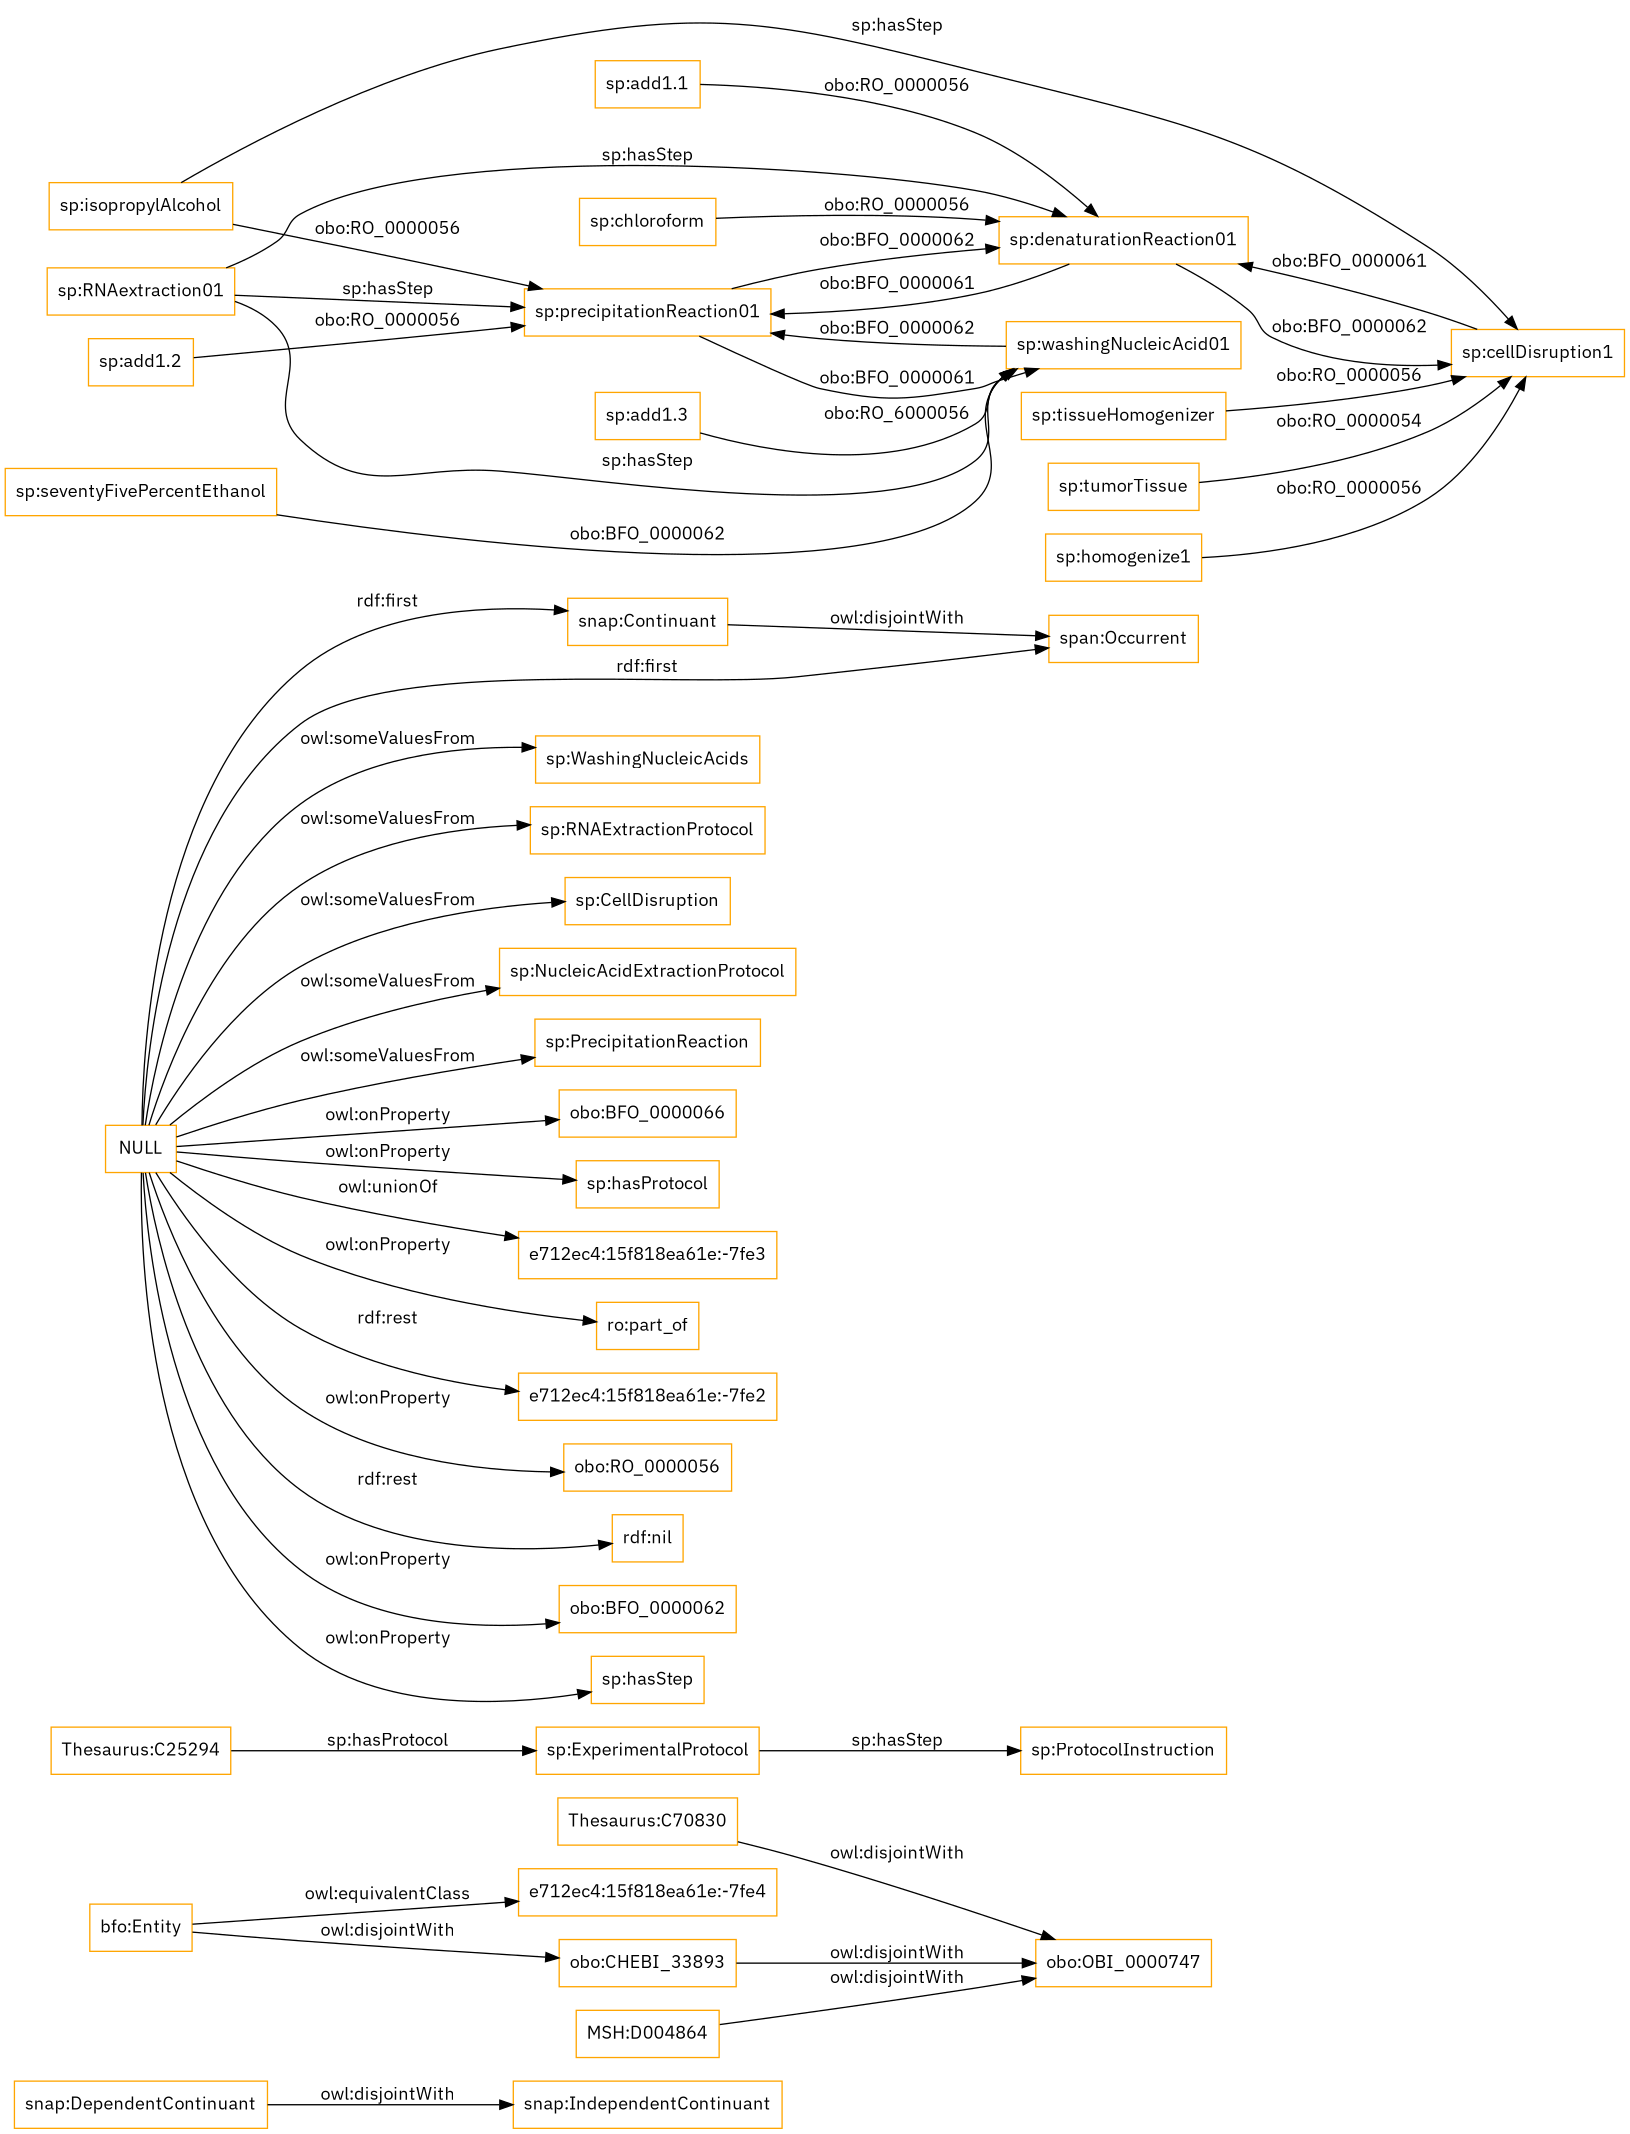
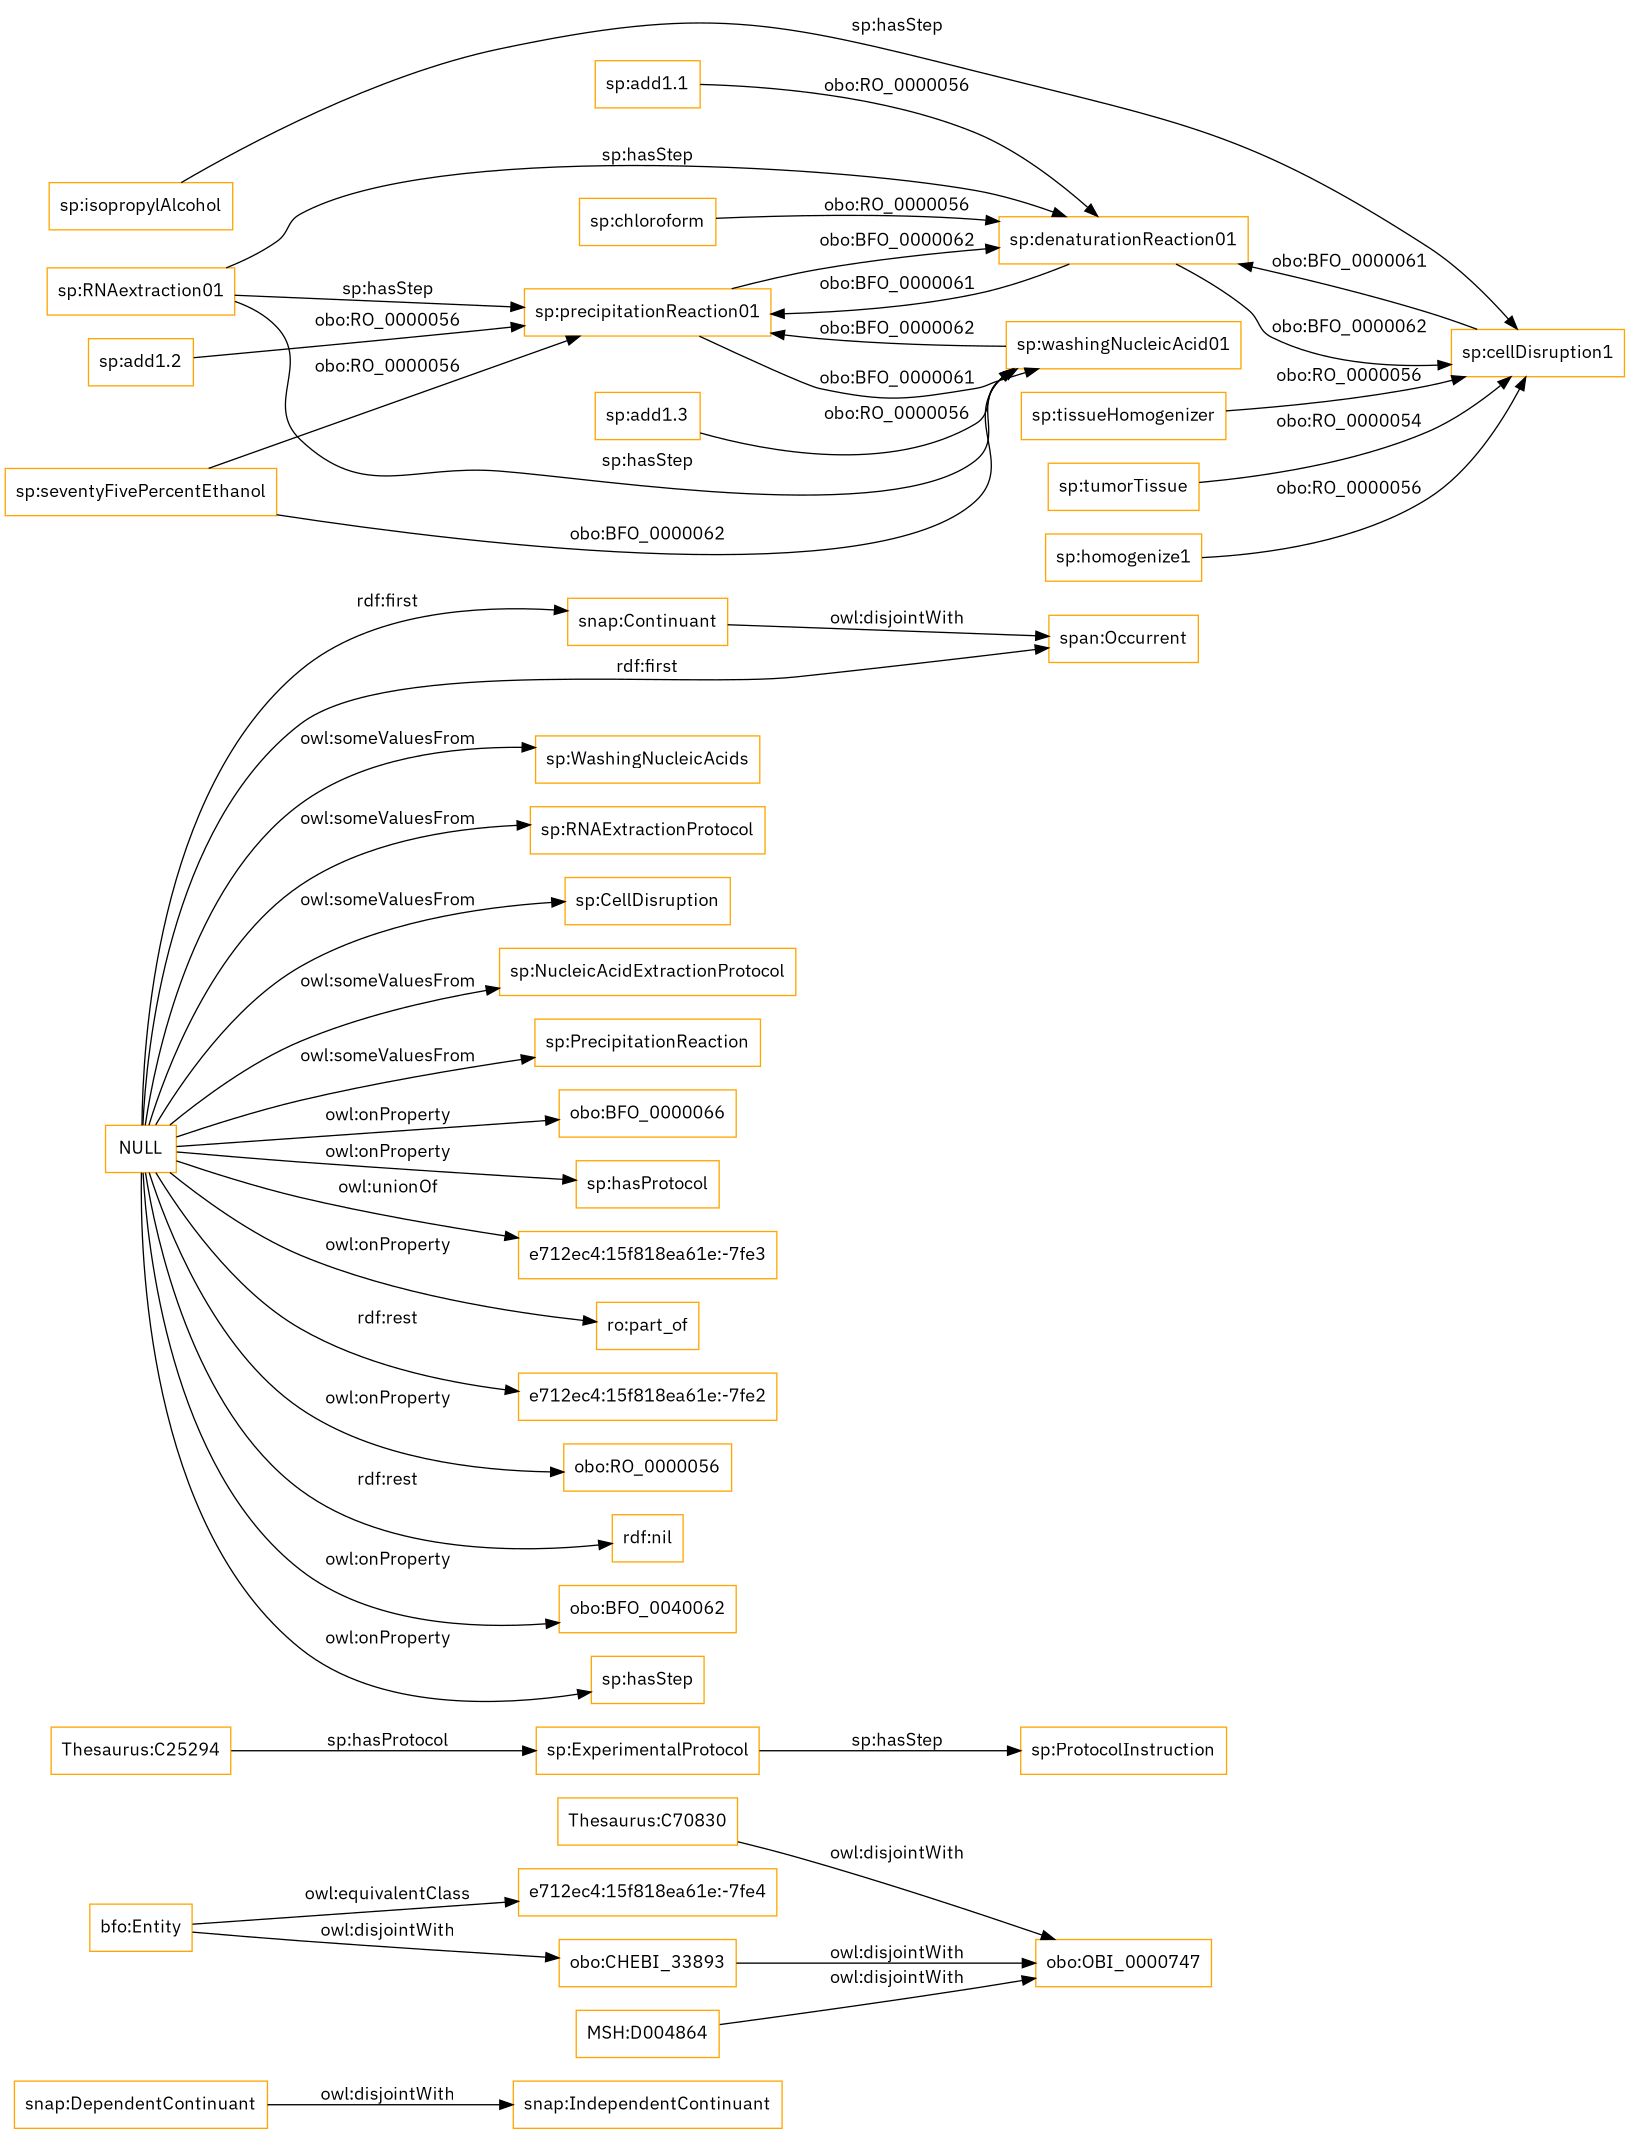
(381, 255) -> (388, 405)
(897, 414) -> (897, 414)
(648, 1609) -> (648, 1609)
